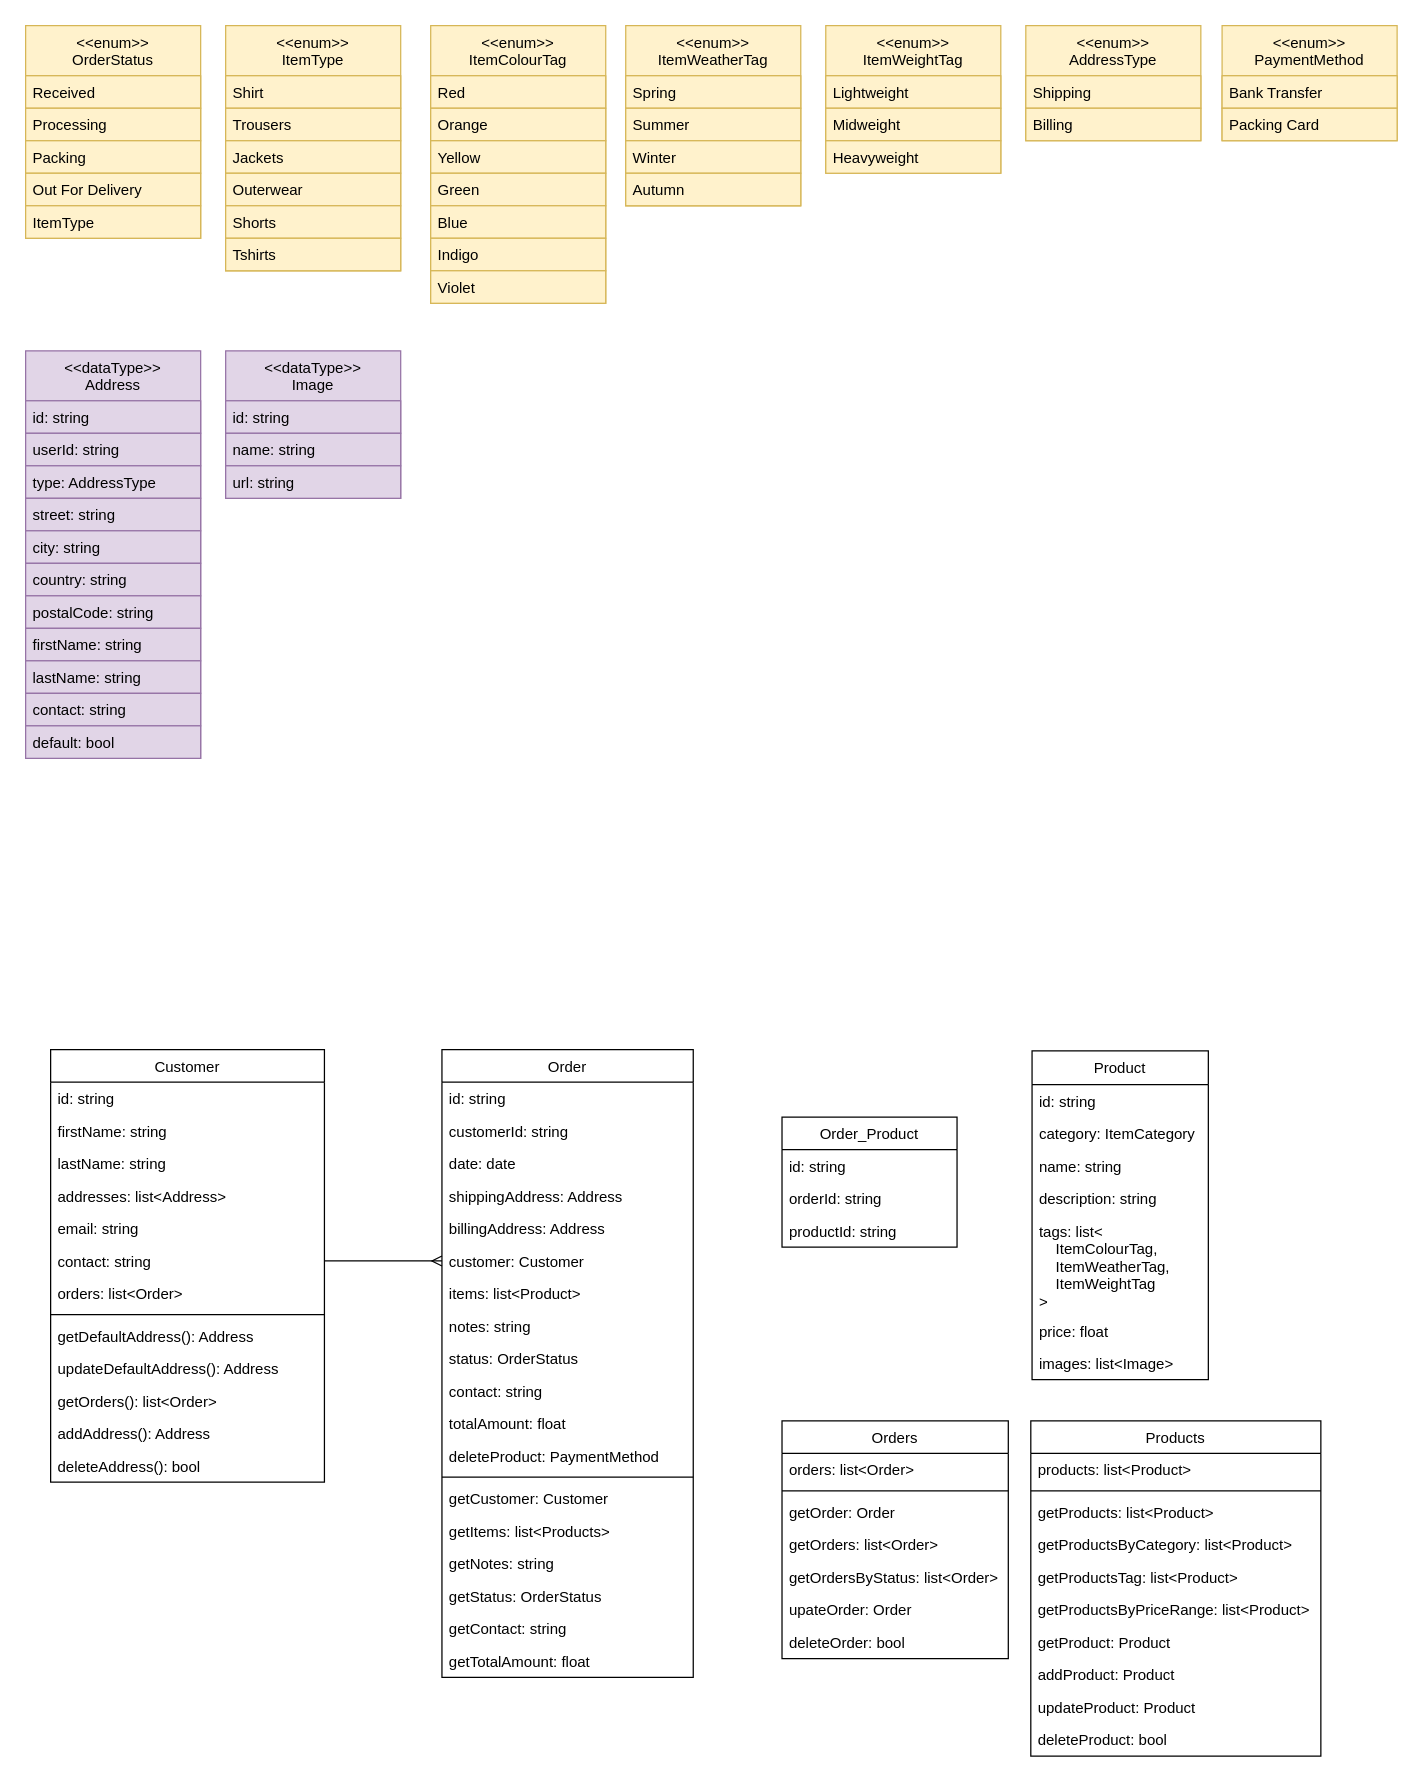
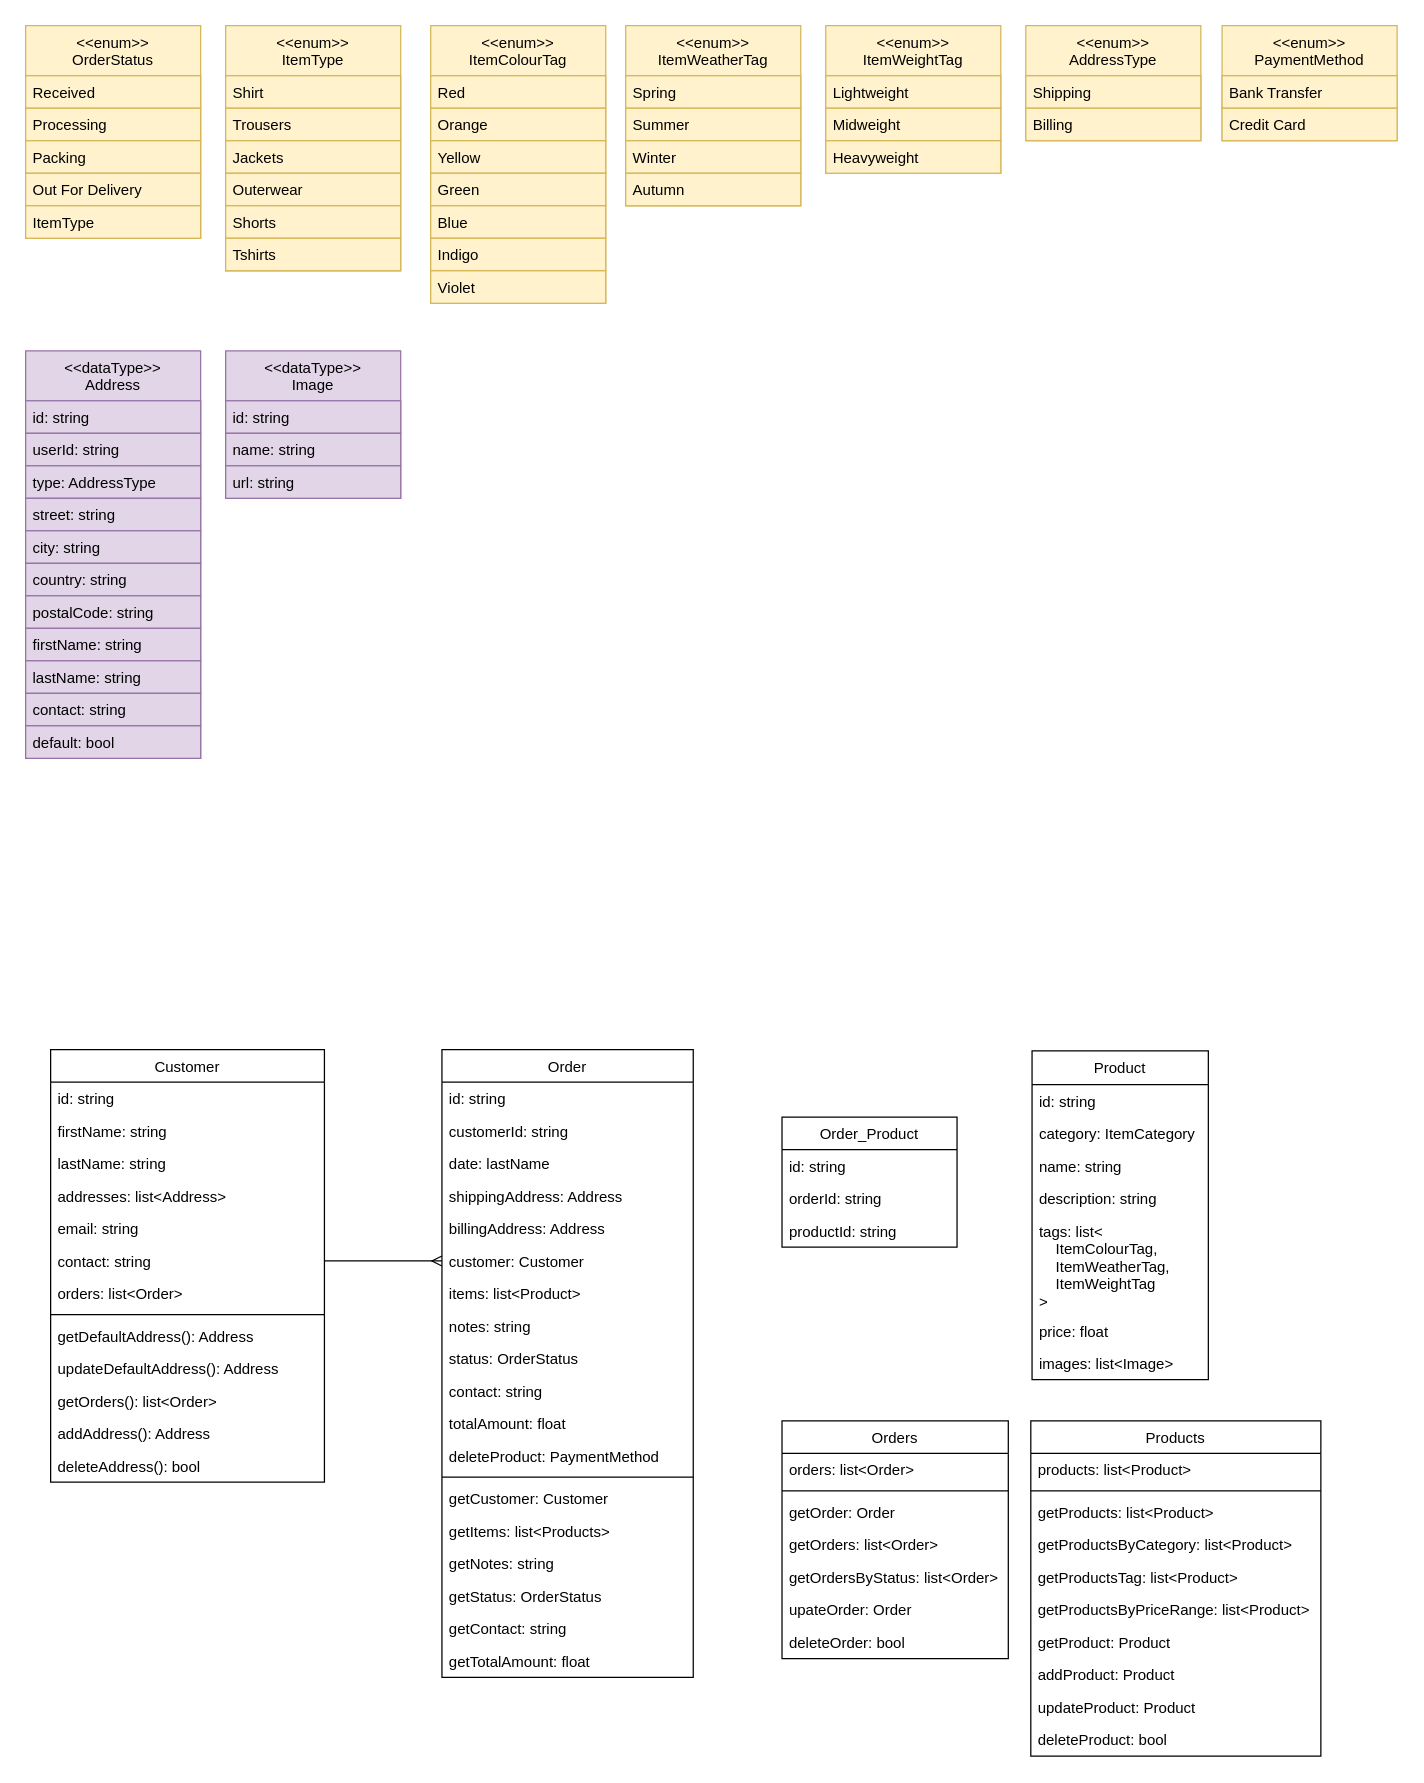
(1275, 125) -> (1271, 125)
(487, 1164) -> (502, 1164)
